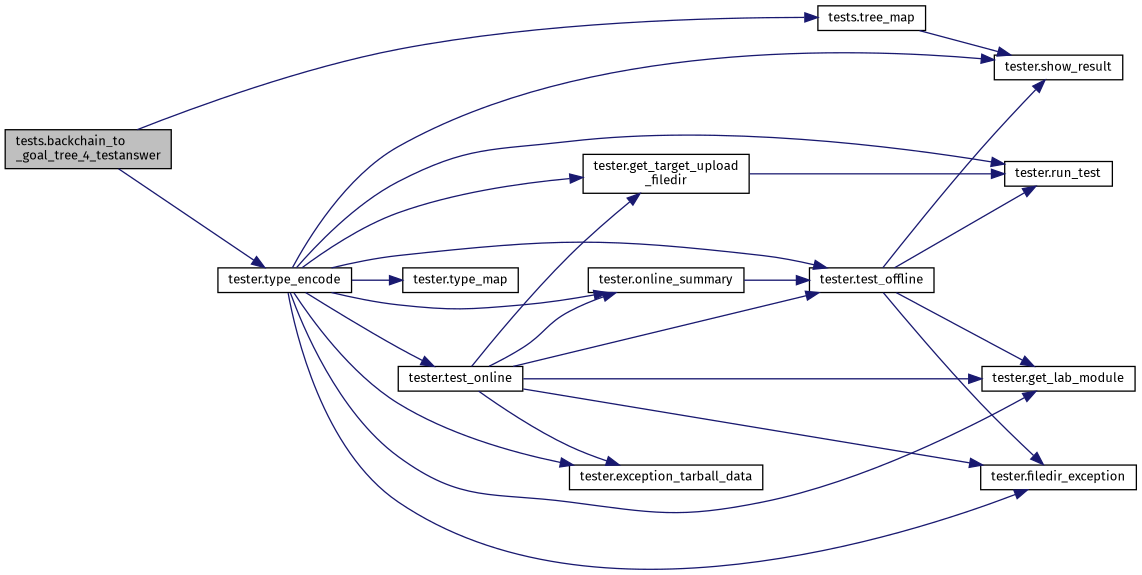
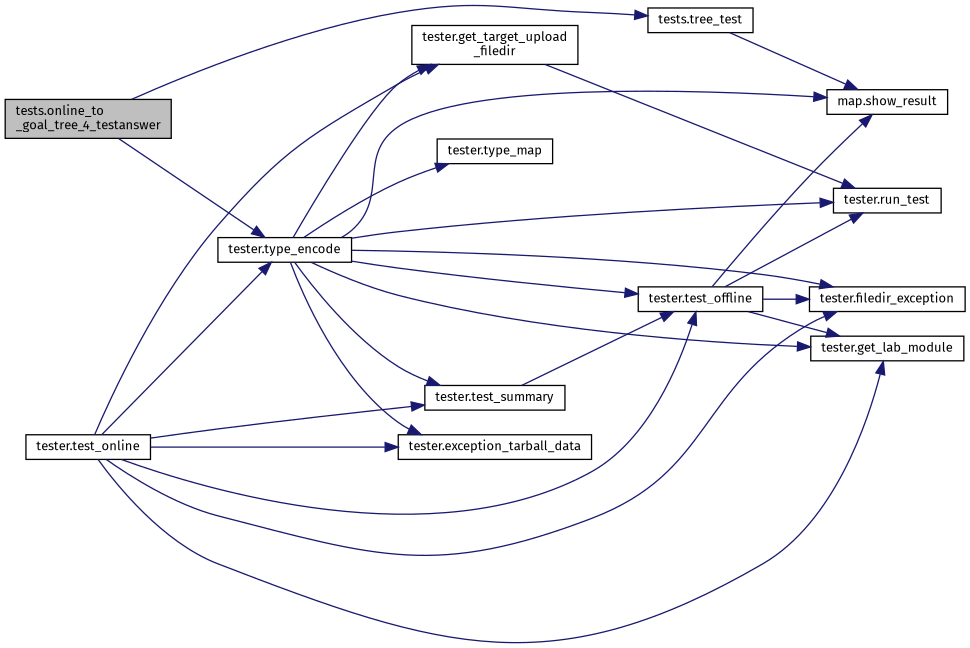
(872, 18) -> (700, 20)
(1059, 67) -> (887, 102)
(88, 149) -> (88, 119)
(666, 280) -> (495, 398)
(363, 328) -> (182, 353)
